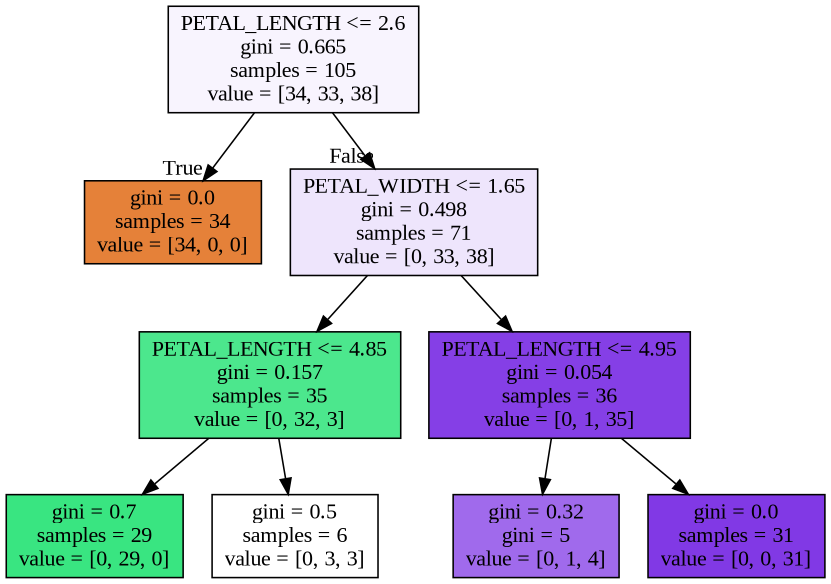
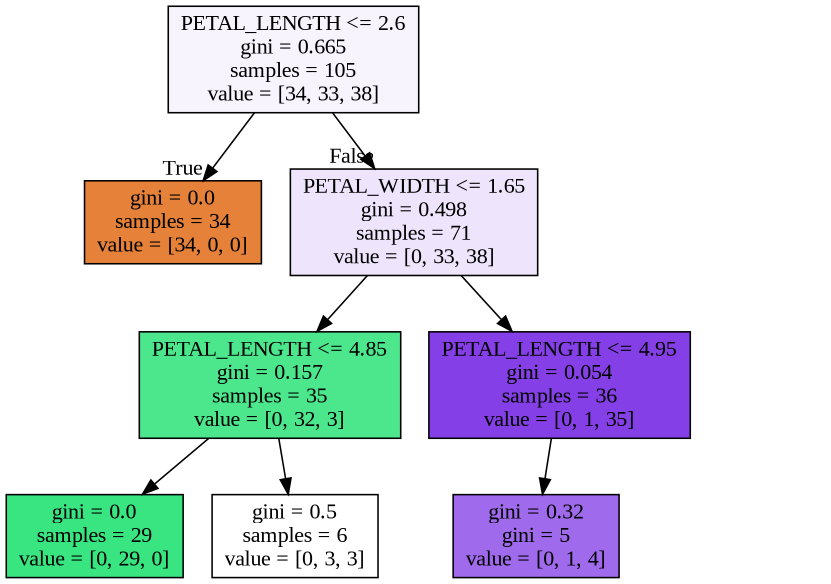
(95, 536) -> (95, 536)
(736, 536) -> none
